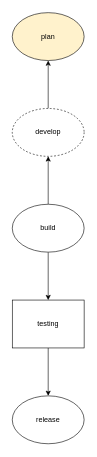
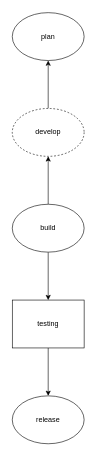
(48, 36) -> (48, 36)
